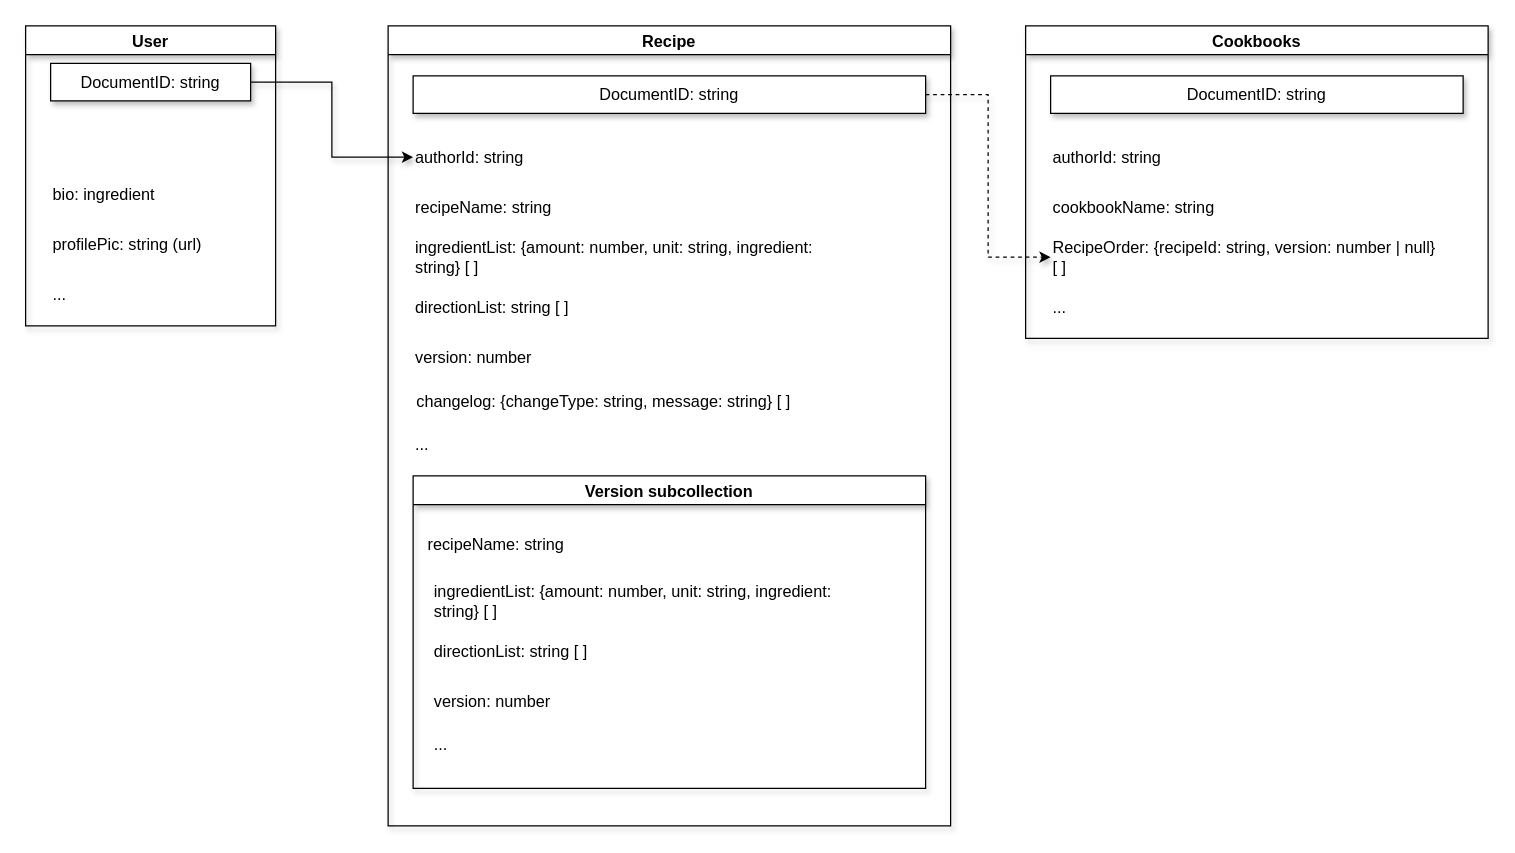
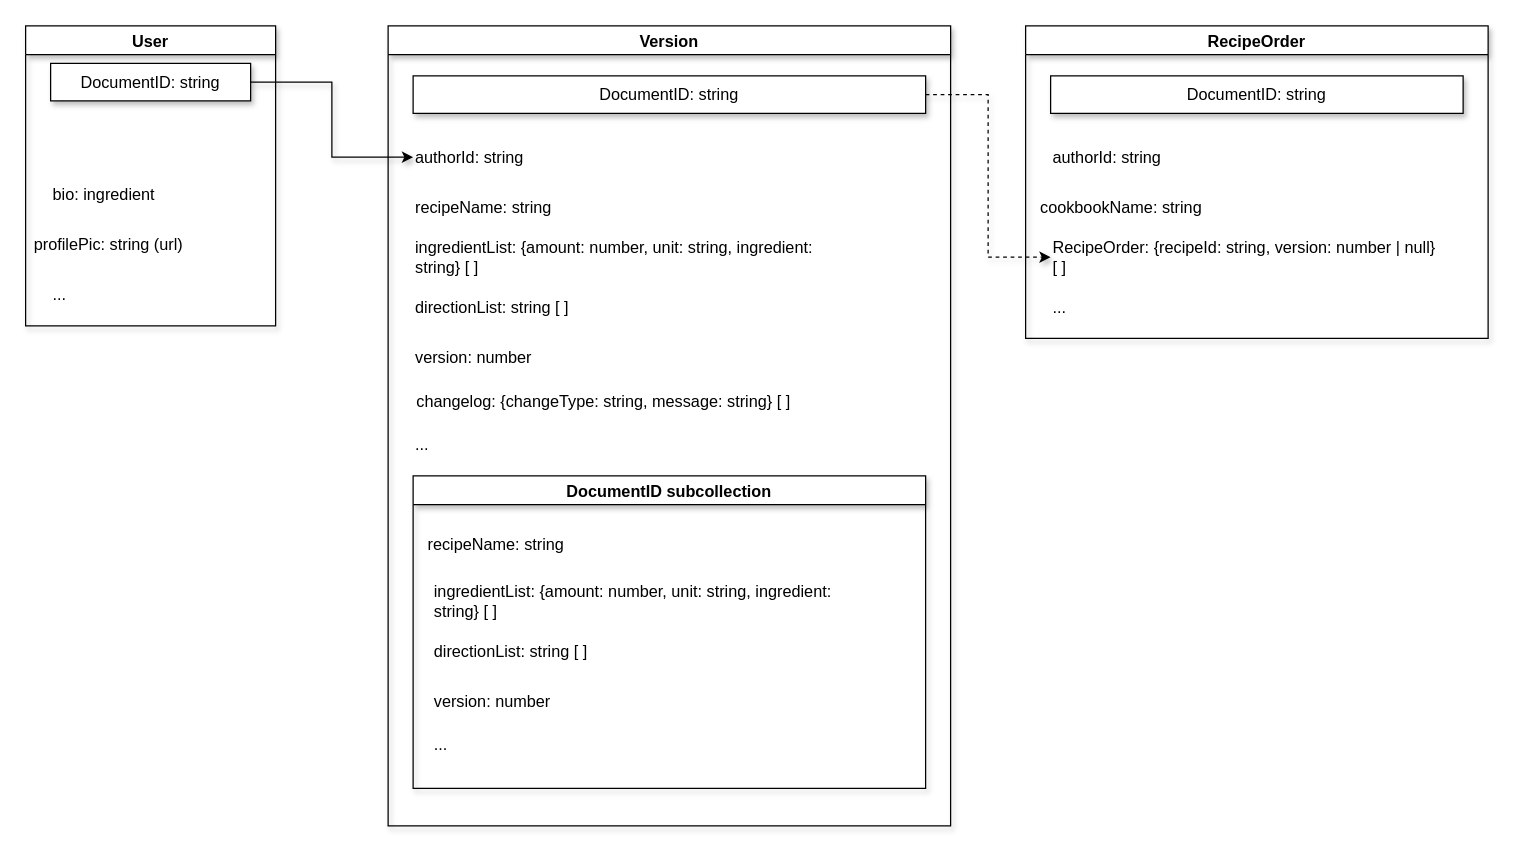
(669, 41) -> (669, 41)
(1257, 41) -> (1257, 41)
(1144, 207) -> (1132, 207)
(151, 244) -> (132, 244)
(669, 491) -> (669, 491)
